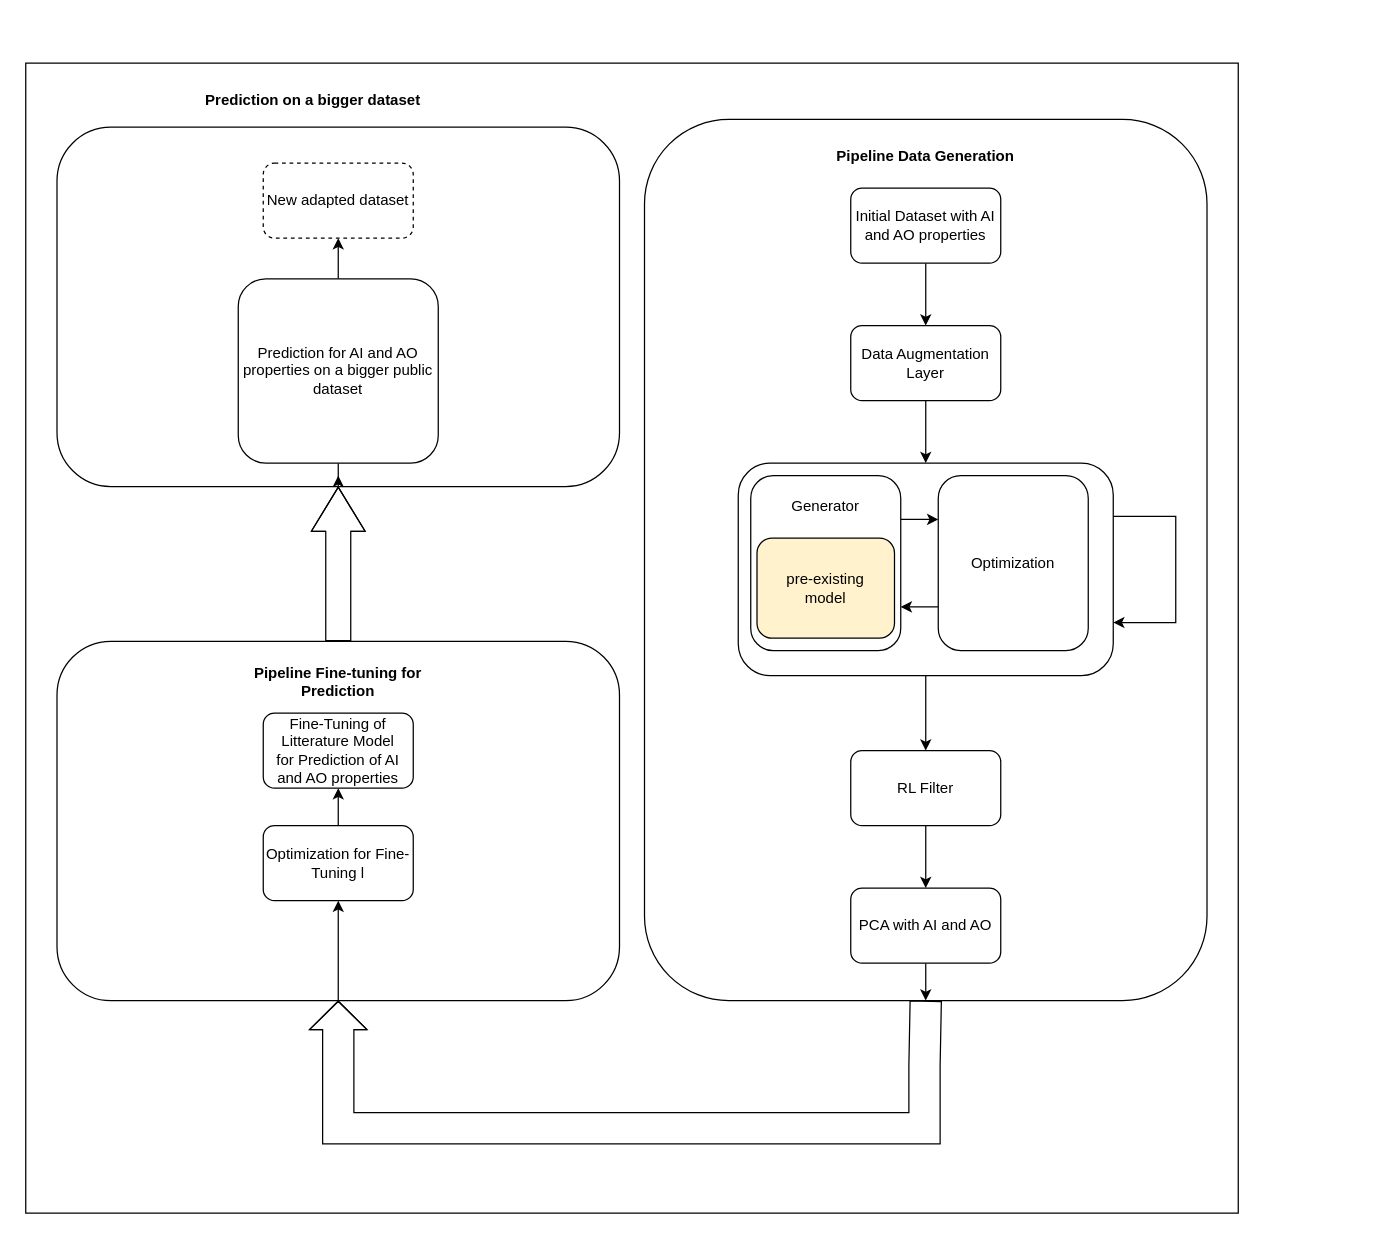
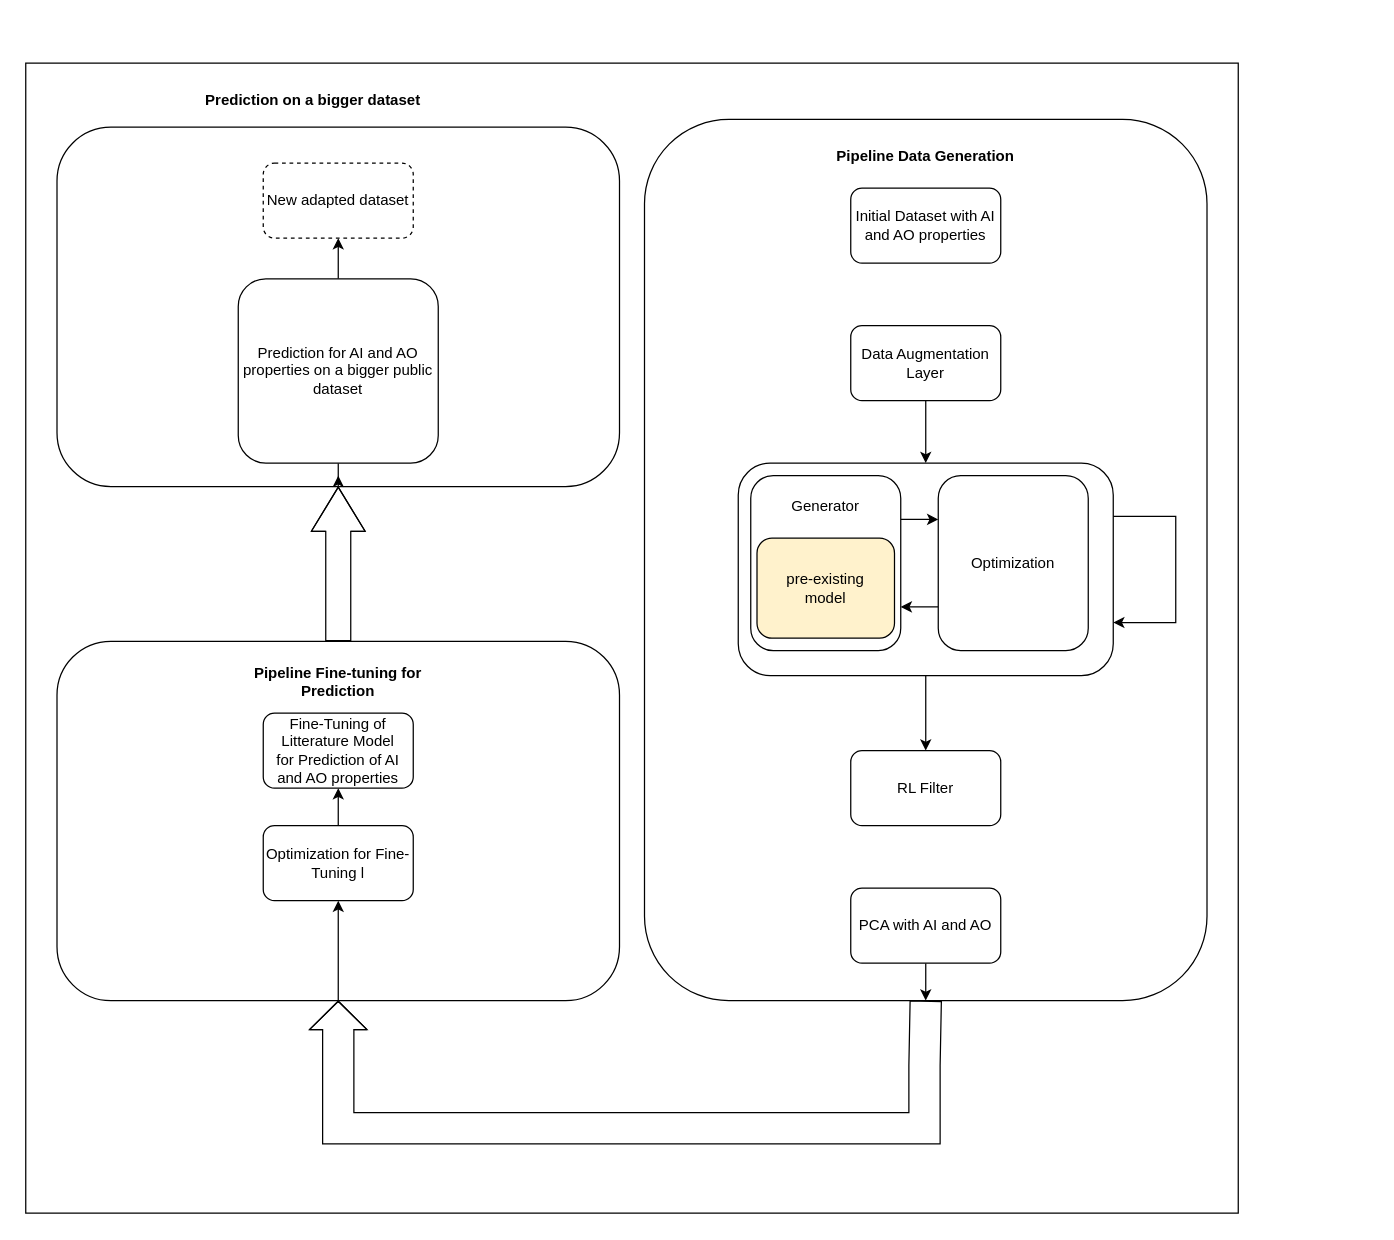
(926, 290) -> none
(926, 853) -> none
